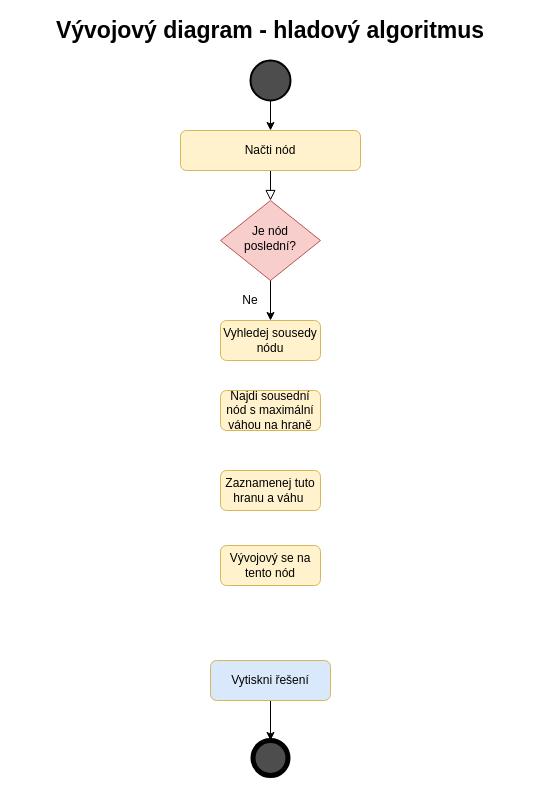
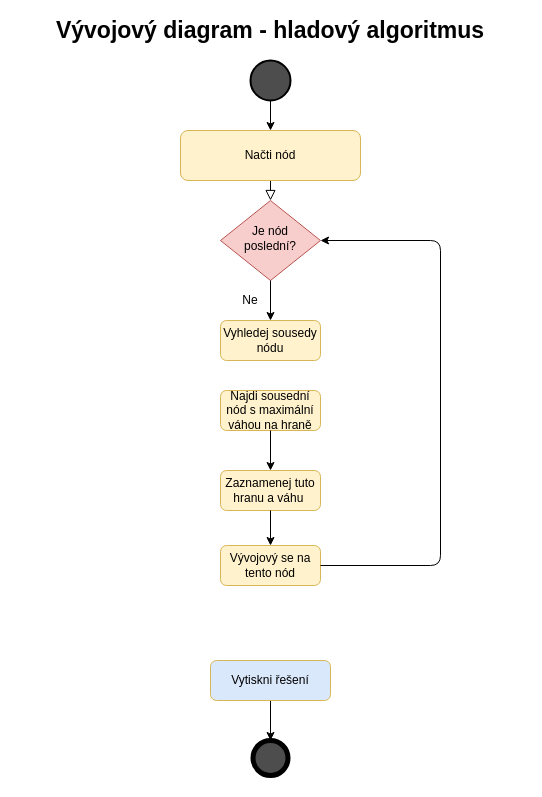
(271, 151) -> (271, 156)
none -> (441, 407)
none -> (271, 447)
none -> (271, 525)
